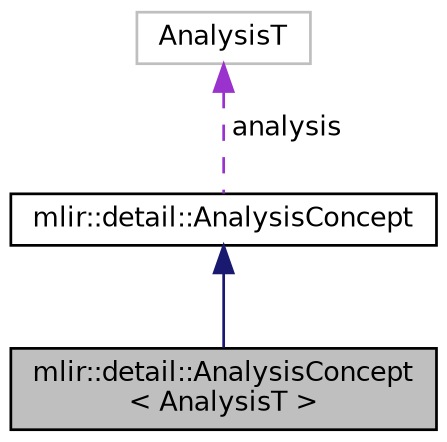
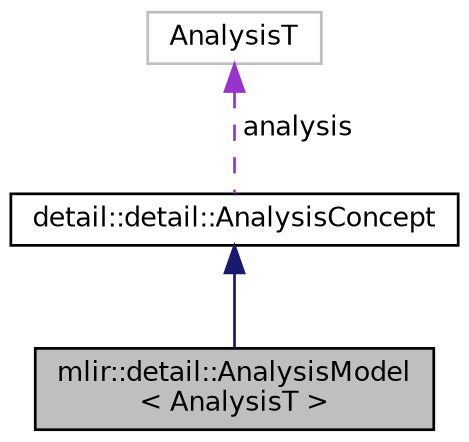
(224, 220) -> (235, 220)
(224, 389) -> (235, 389)
